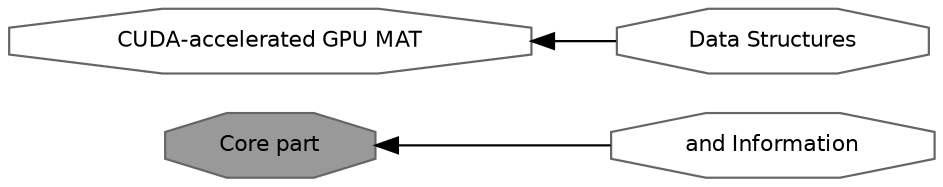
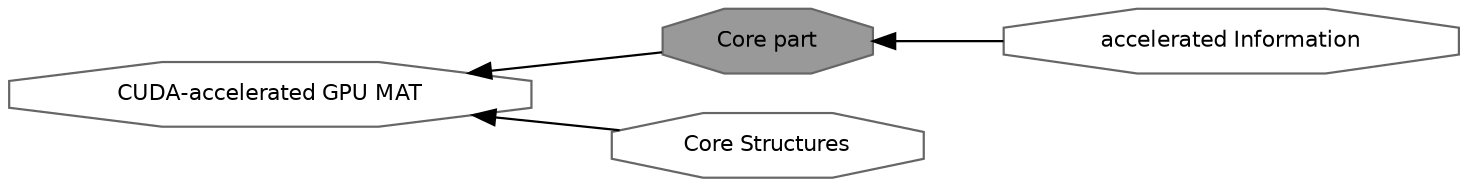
(773, 41) -> (768, 145)
none -> (577, 62)
(773, 145) -> (1231, 41)
